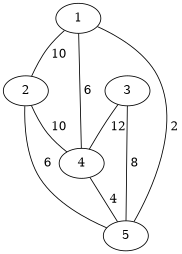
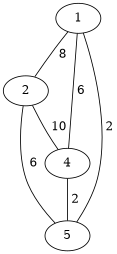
(57, 55) -> (61, 55)
(128, 91) -> none
(112, 200) -> (73, 200)
